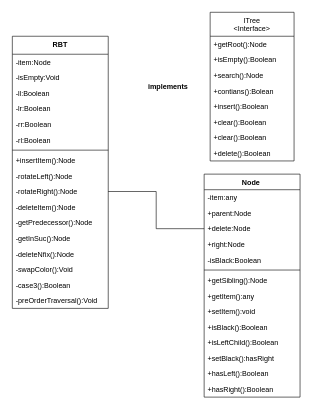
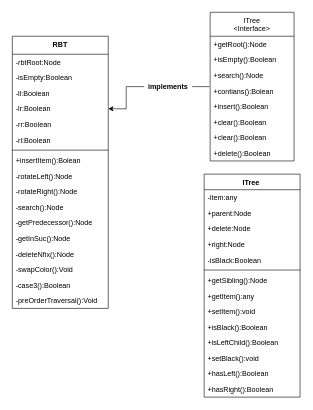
(34, 62) -> (41, 62)
(39, 78) -> (45, 78)
none -> (134, 87)
none -> (200, 87)
(50, 161) -> (53, 161)
(252, 182) -> (252, 182)
(50, 208) -> (43, 208)
(156, 210) -> none
(245, 359) -> (237, 359)
